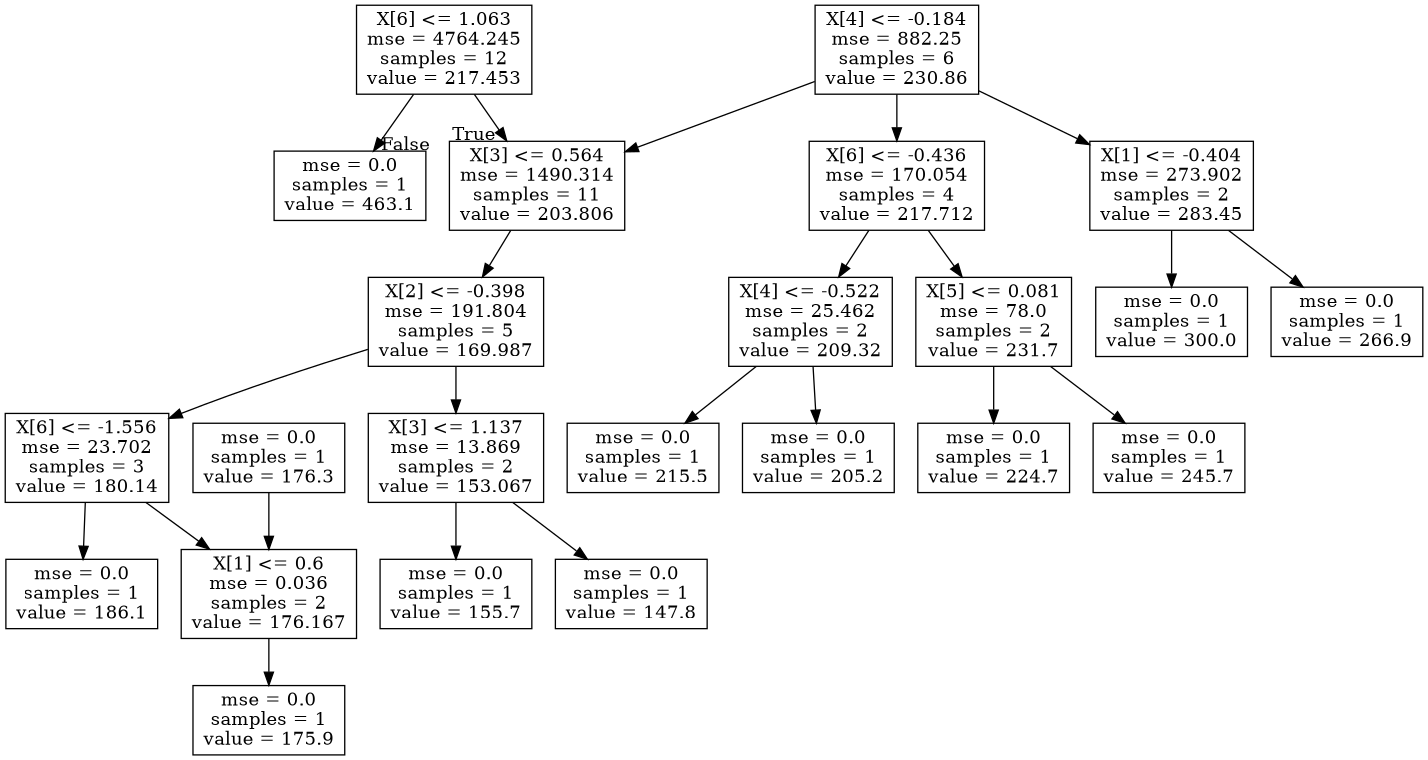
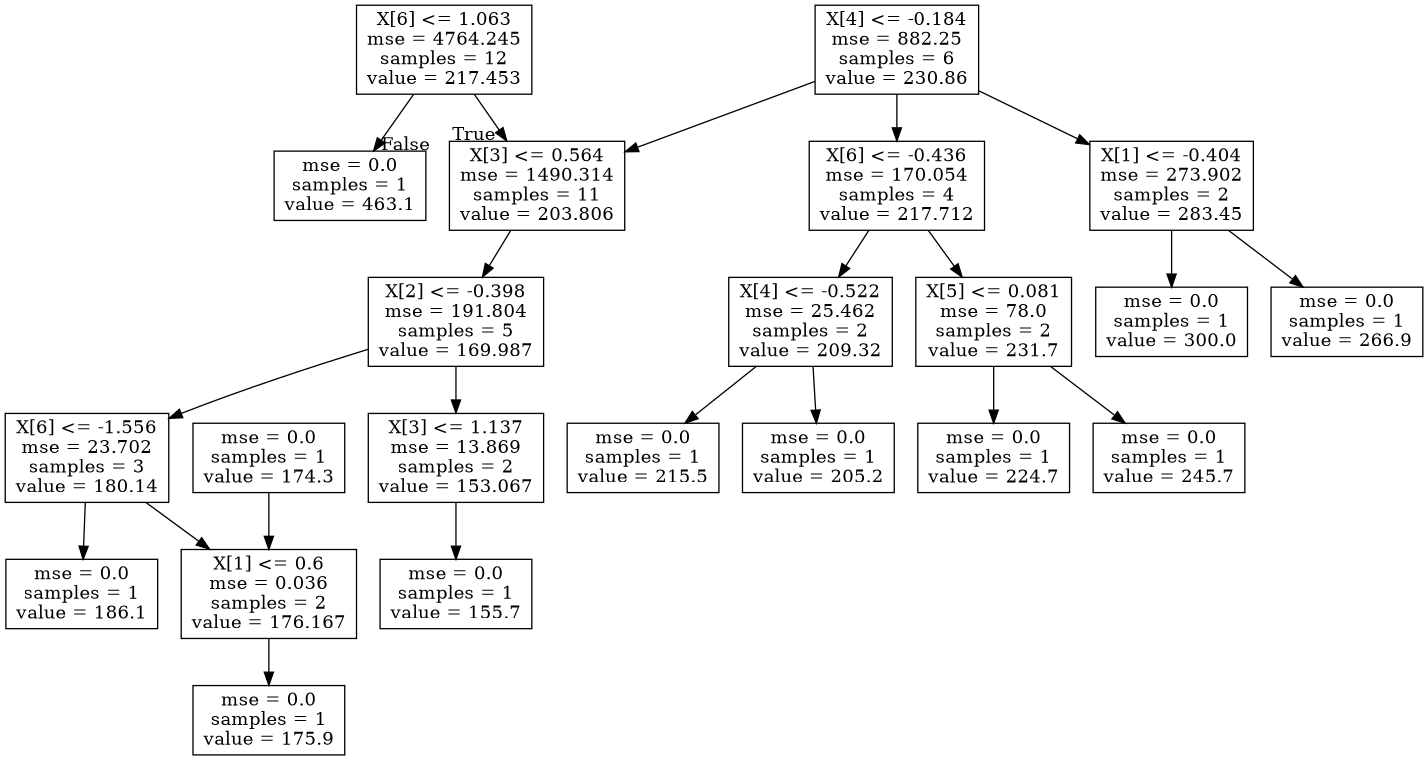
(269, 458) -> (269, 458)
(631, 594) -> none
